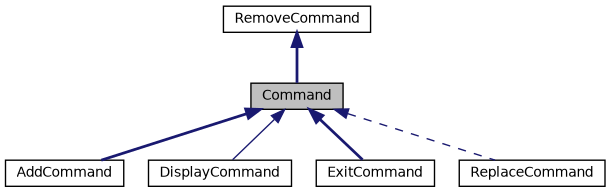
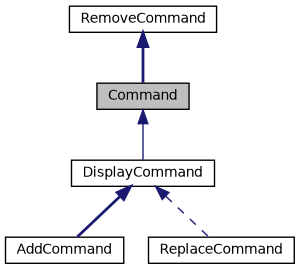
(174, 137) -> (99, 217)
(421, 137) -> (187, 217)
(375, 173) -> none
